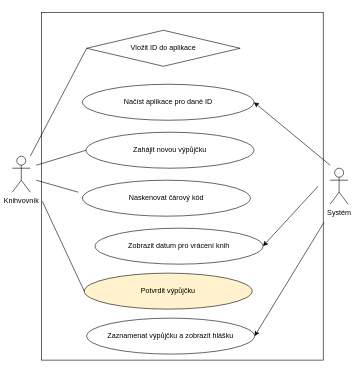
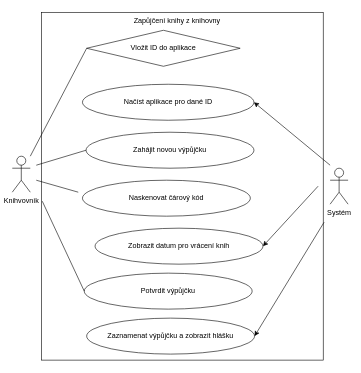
none -> (177, 21)
(168, 291) -> (168, 291)
